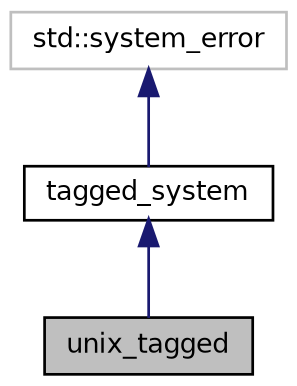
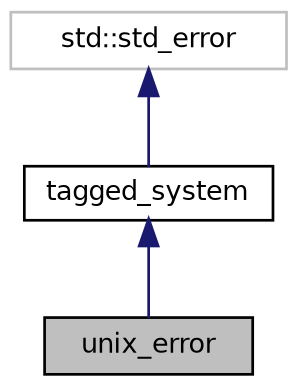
(149, 41) -> (149, 41)
(149, 346) -> (149, 346)
